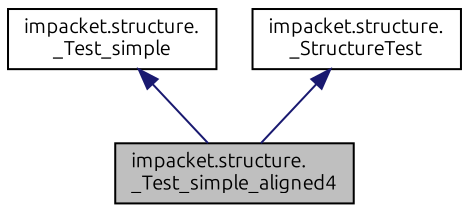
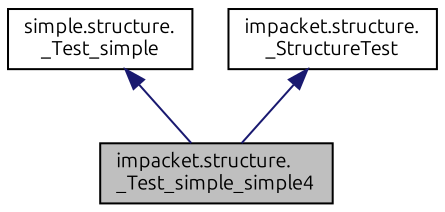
(112, 39) -> (100, 39)
(234, 173) -> (216, 173)
